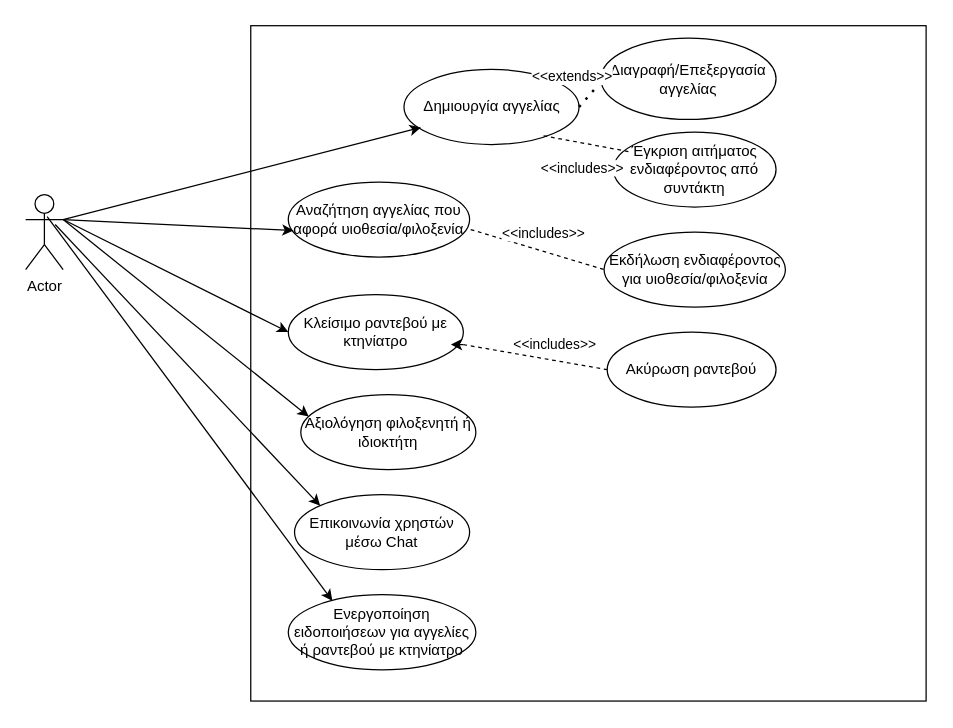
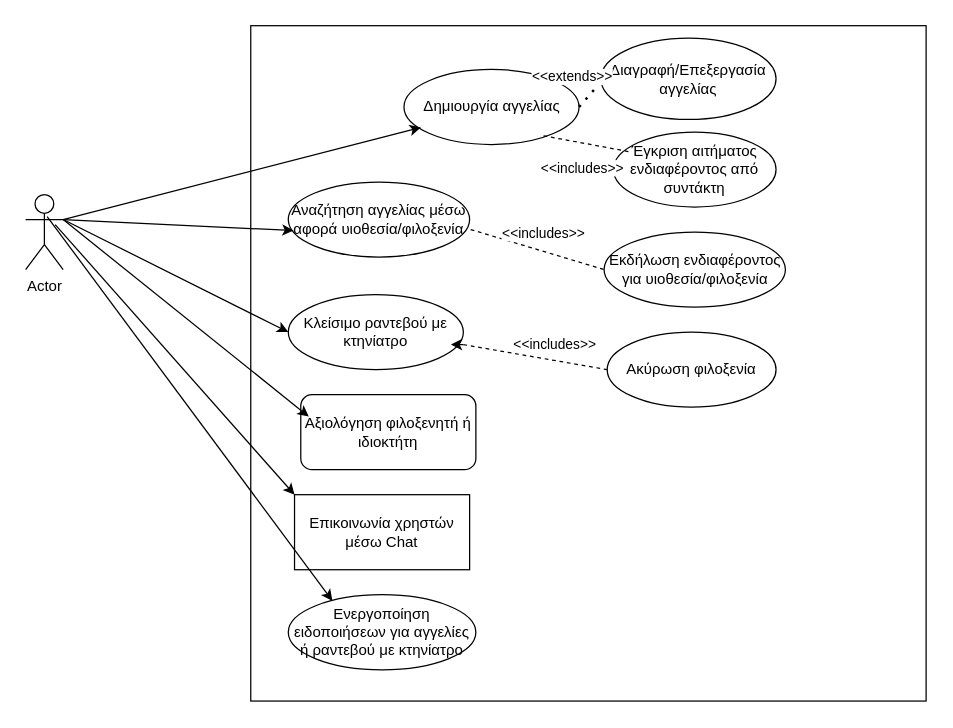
(379, 219) -> (379, 219)
(691, 369) -> (691, 369)
(388, 432) -> (388, 432)
(382, 532) -> (382, 532)
